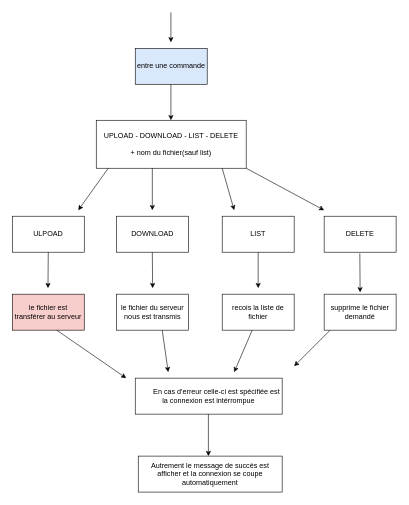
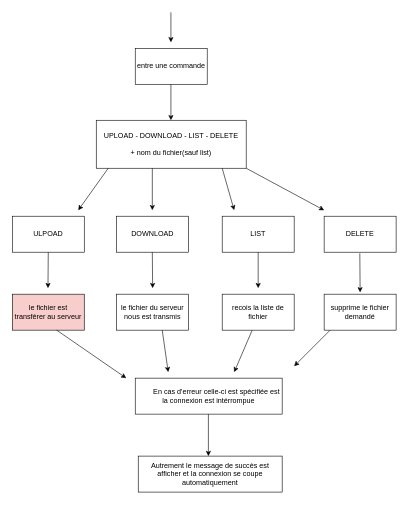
(171, 66) -> (171, 66)
